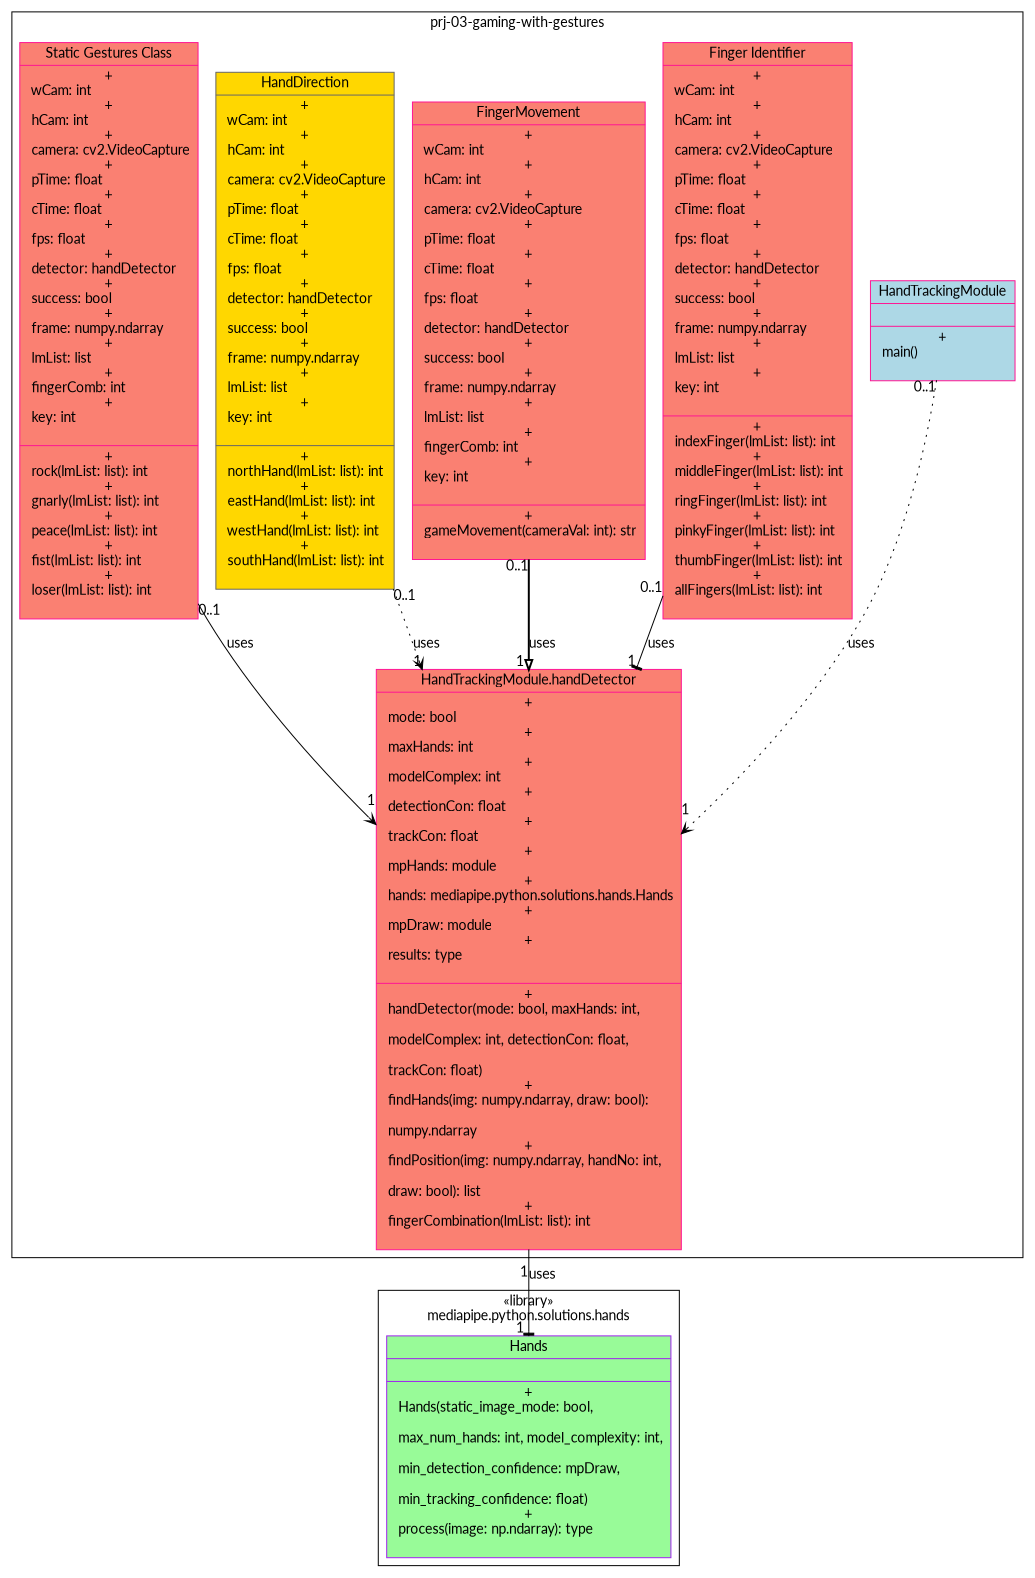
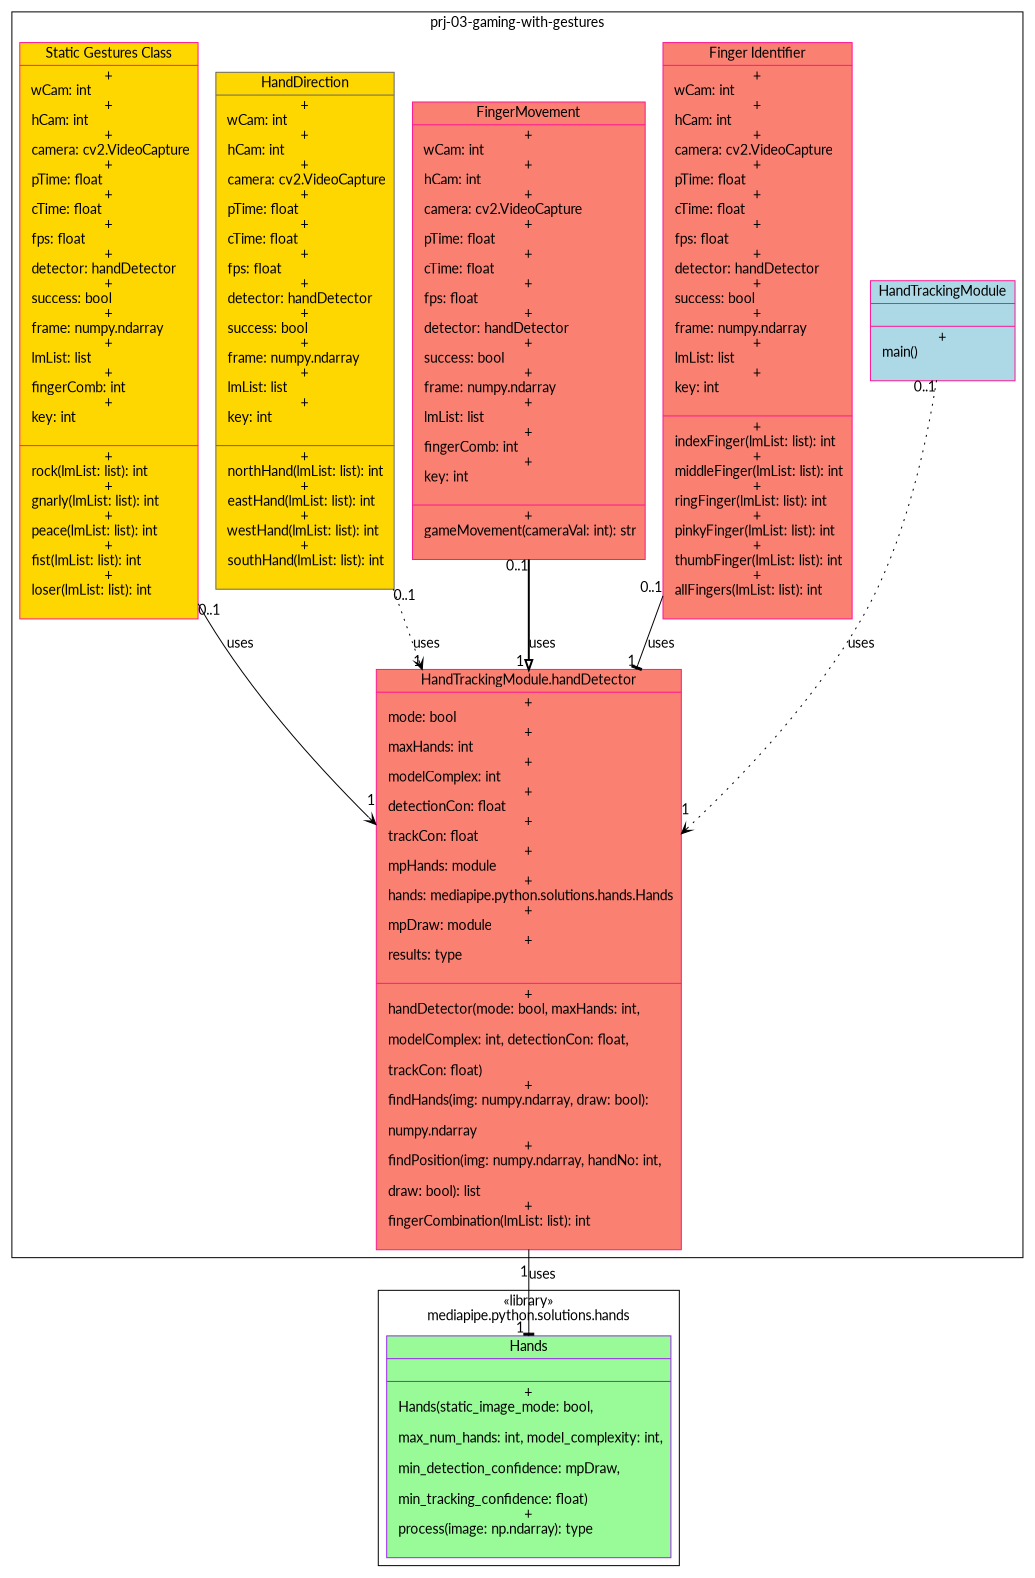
(109, 331) -> (109, 331)
